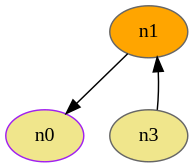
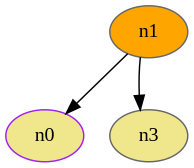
(158, 91) -> (139, 76)
